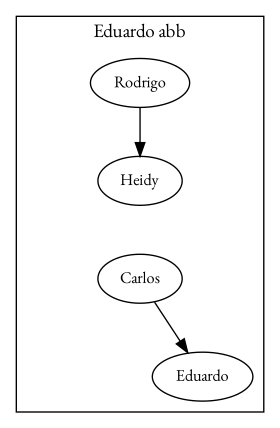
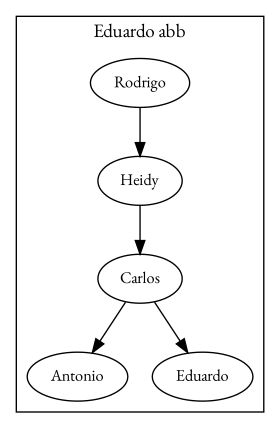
none -> (140, 223)
none -> (78, 377)
